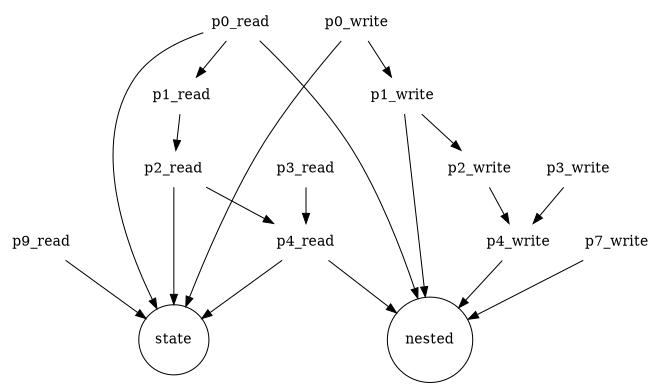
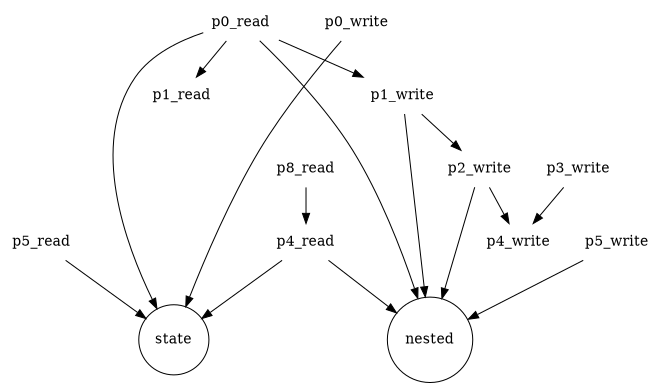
(377, 55) -> (316, 57)
(174, 169) -> none
(306, 169) -> (306, 169)
(42, 242) -> (42, 242)
(617, 242) -> (617, 242)
(484, 280) -> (460, 238)
